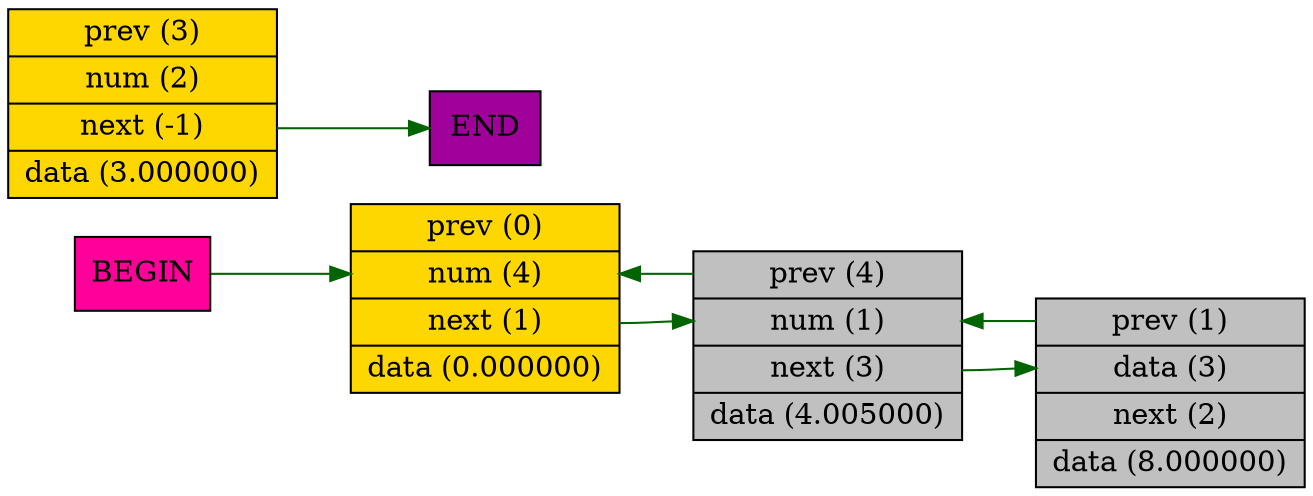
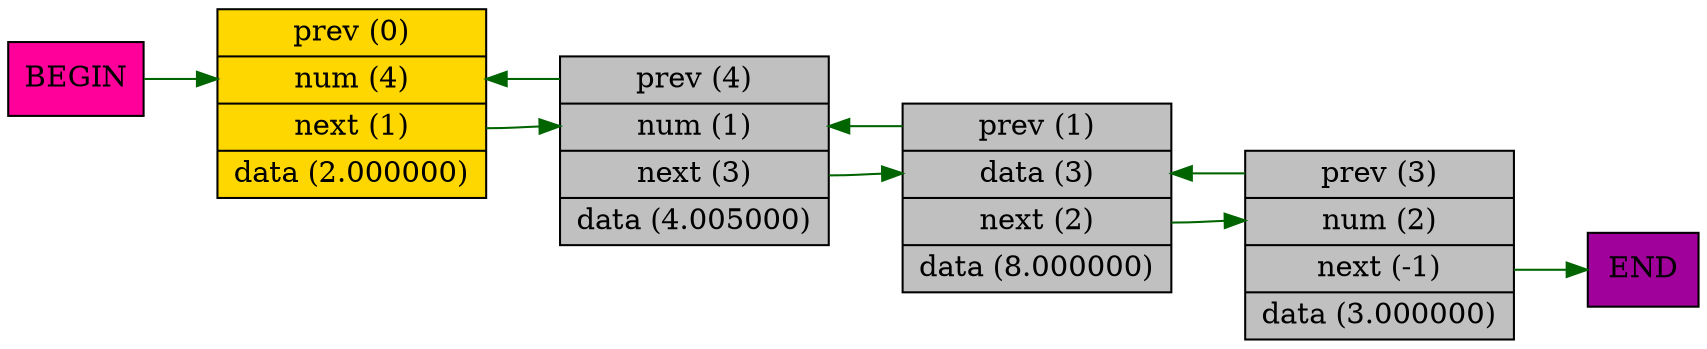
(143, 104) -> (1380, 245)
none -> (1219, 173)
none -> (1198, 222)
(485, 368) -> (352, 173)
